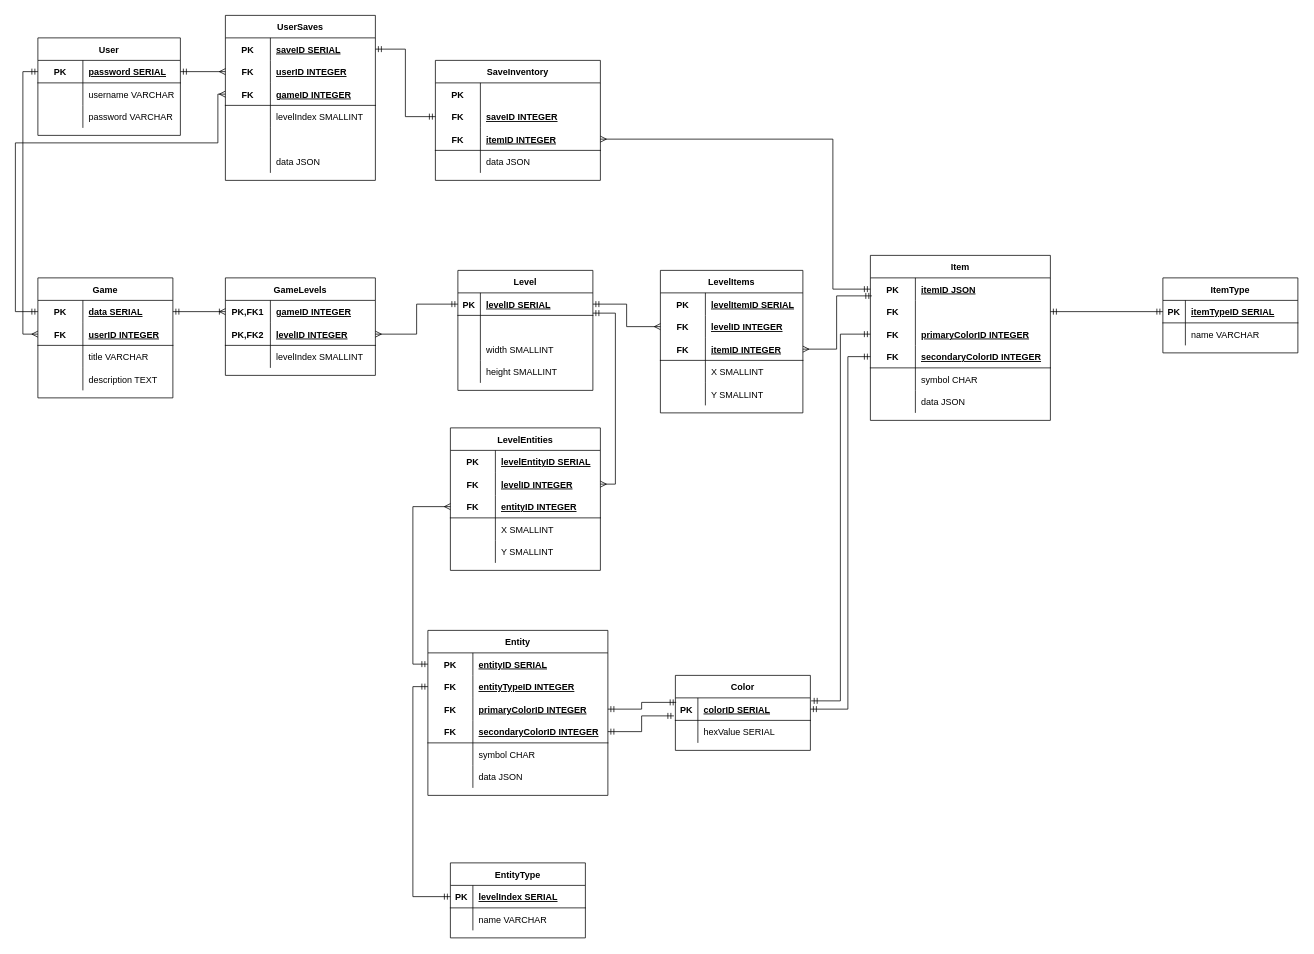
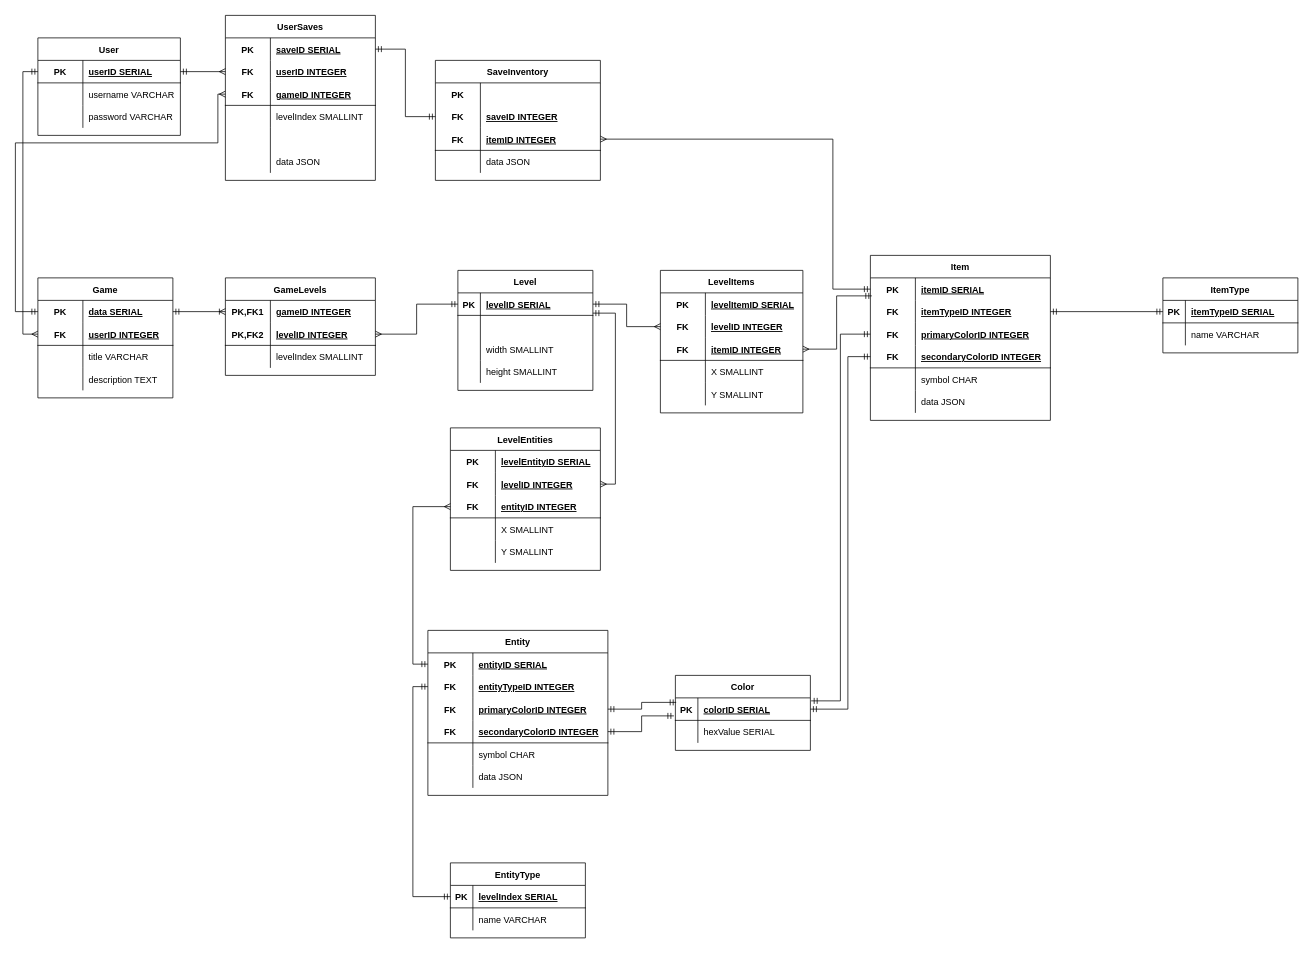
(125, 72) -> (120, 72)
(946, 290) -> (951, 290)
none -> (983, 312)
